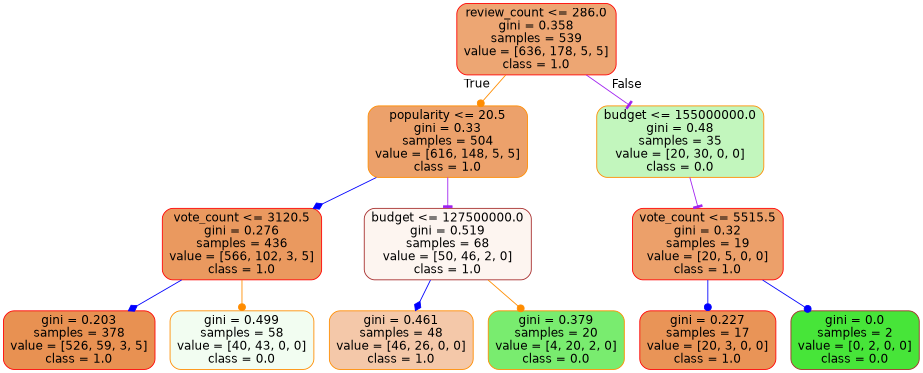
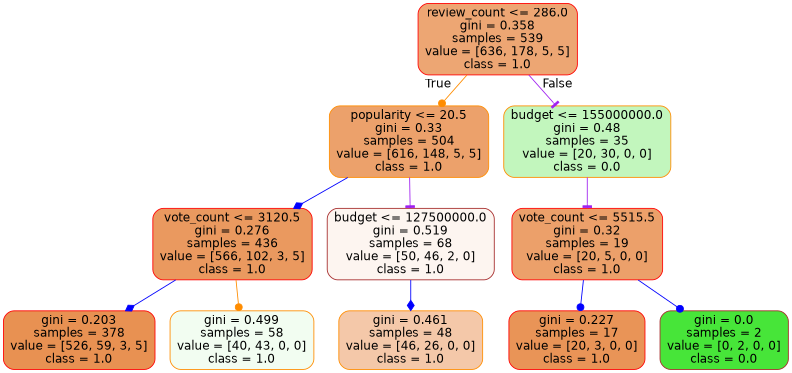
(242, 340) -> (242, 340)
(556, 340) -> none
